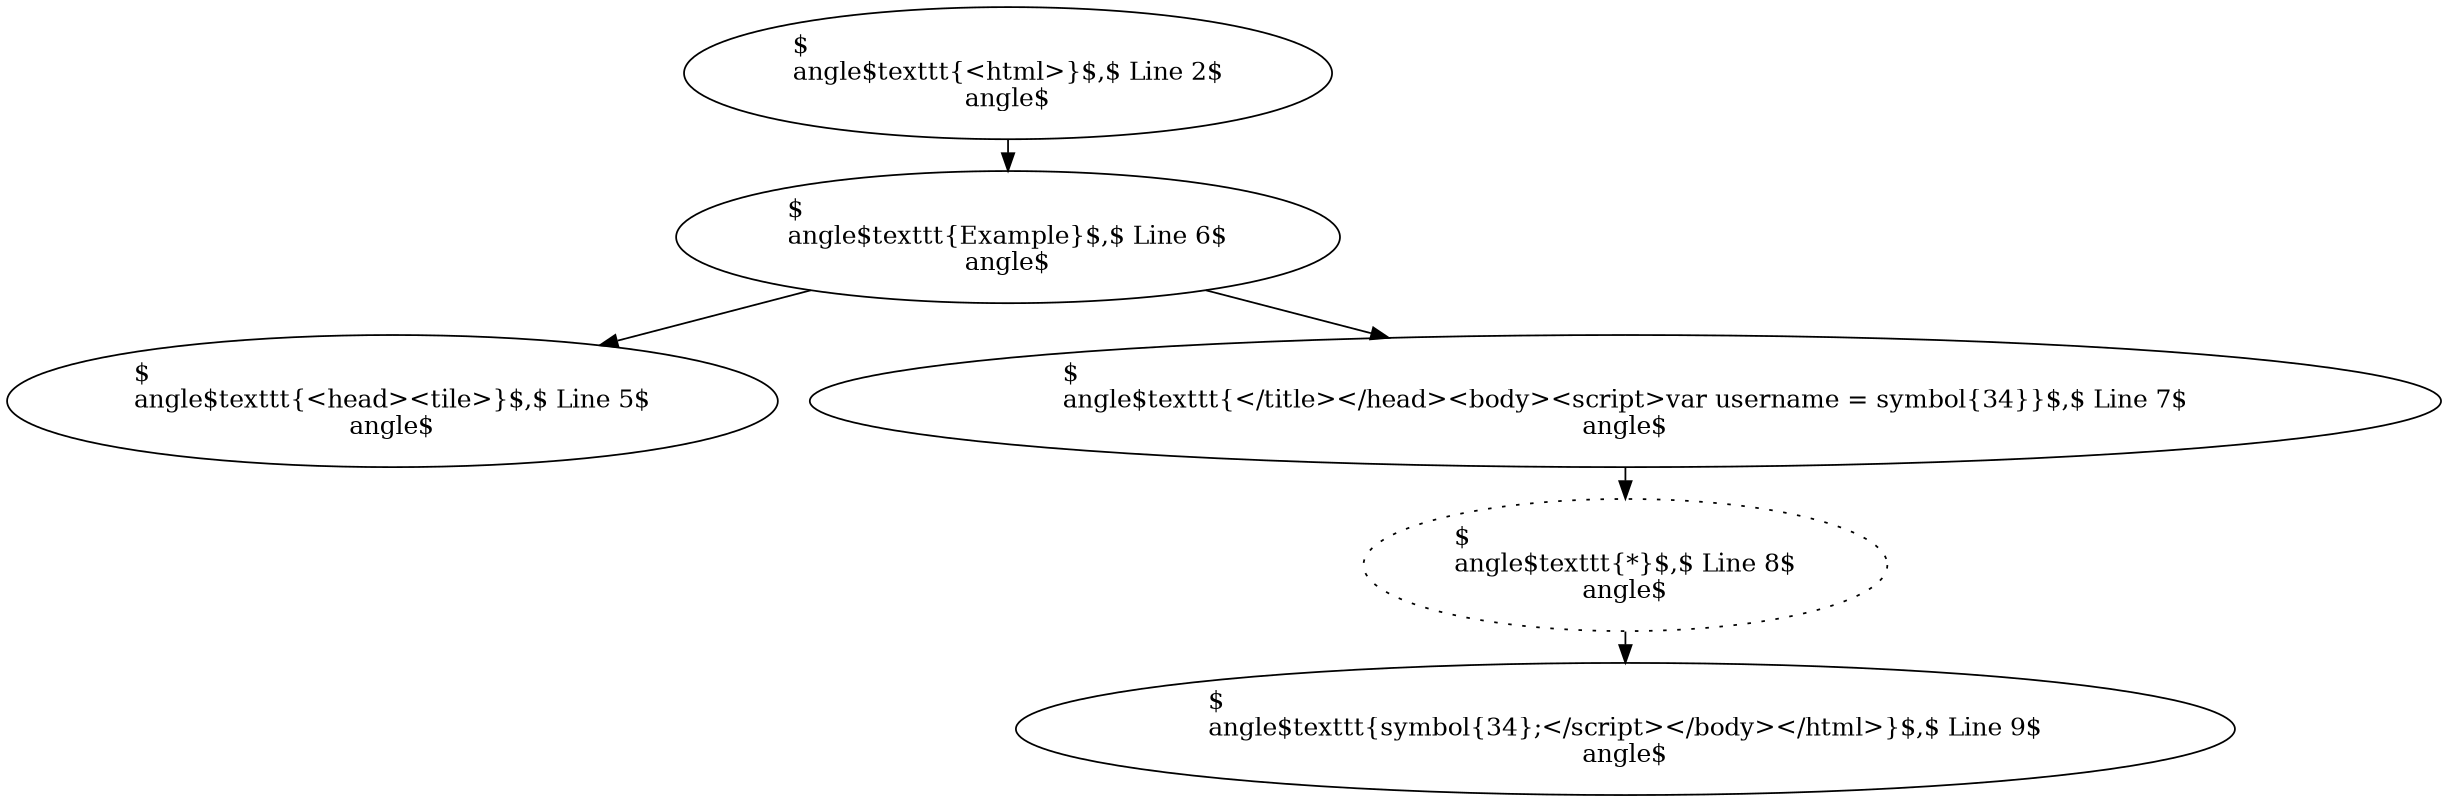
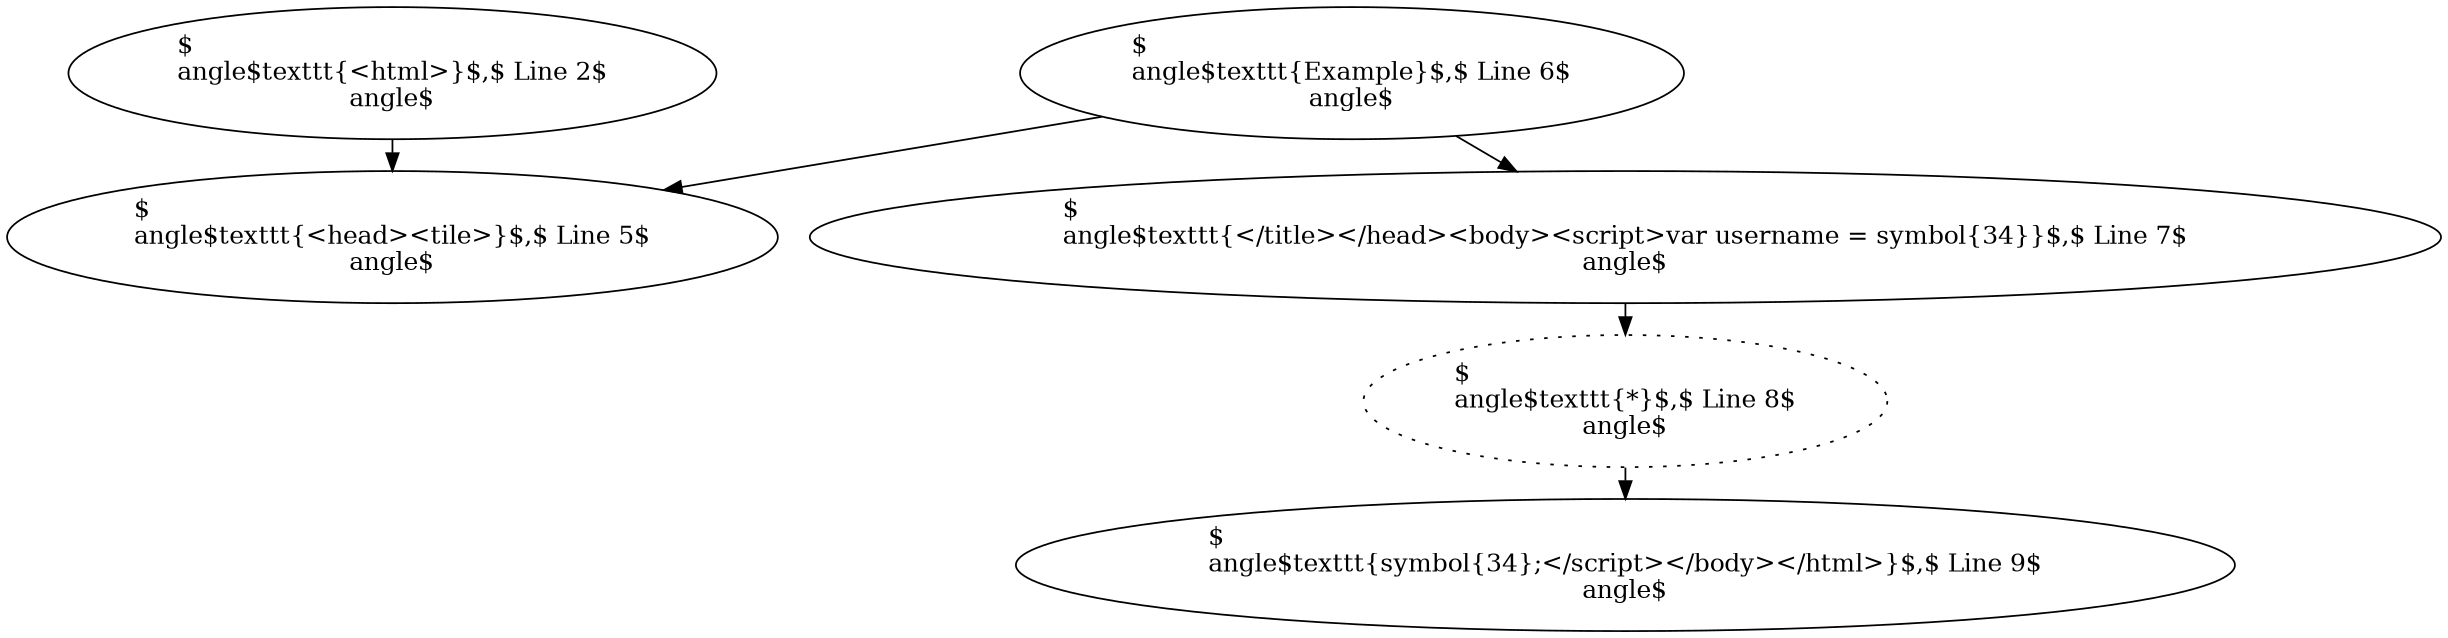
(1008, 146) -> (392, 146)
